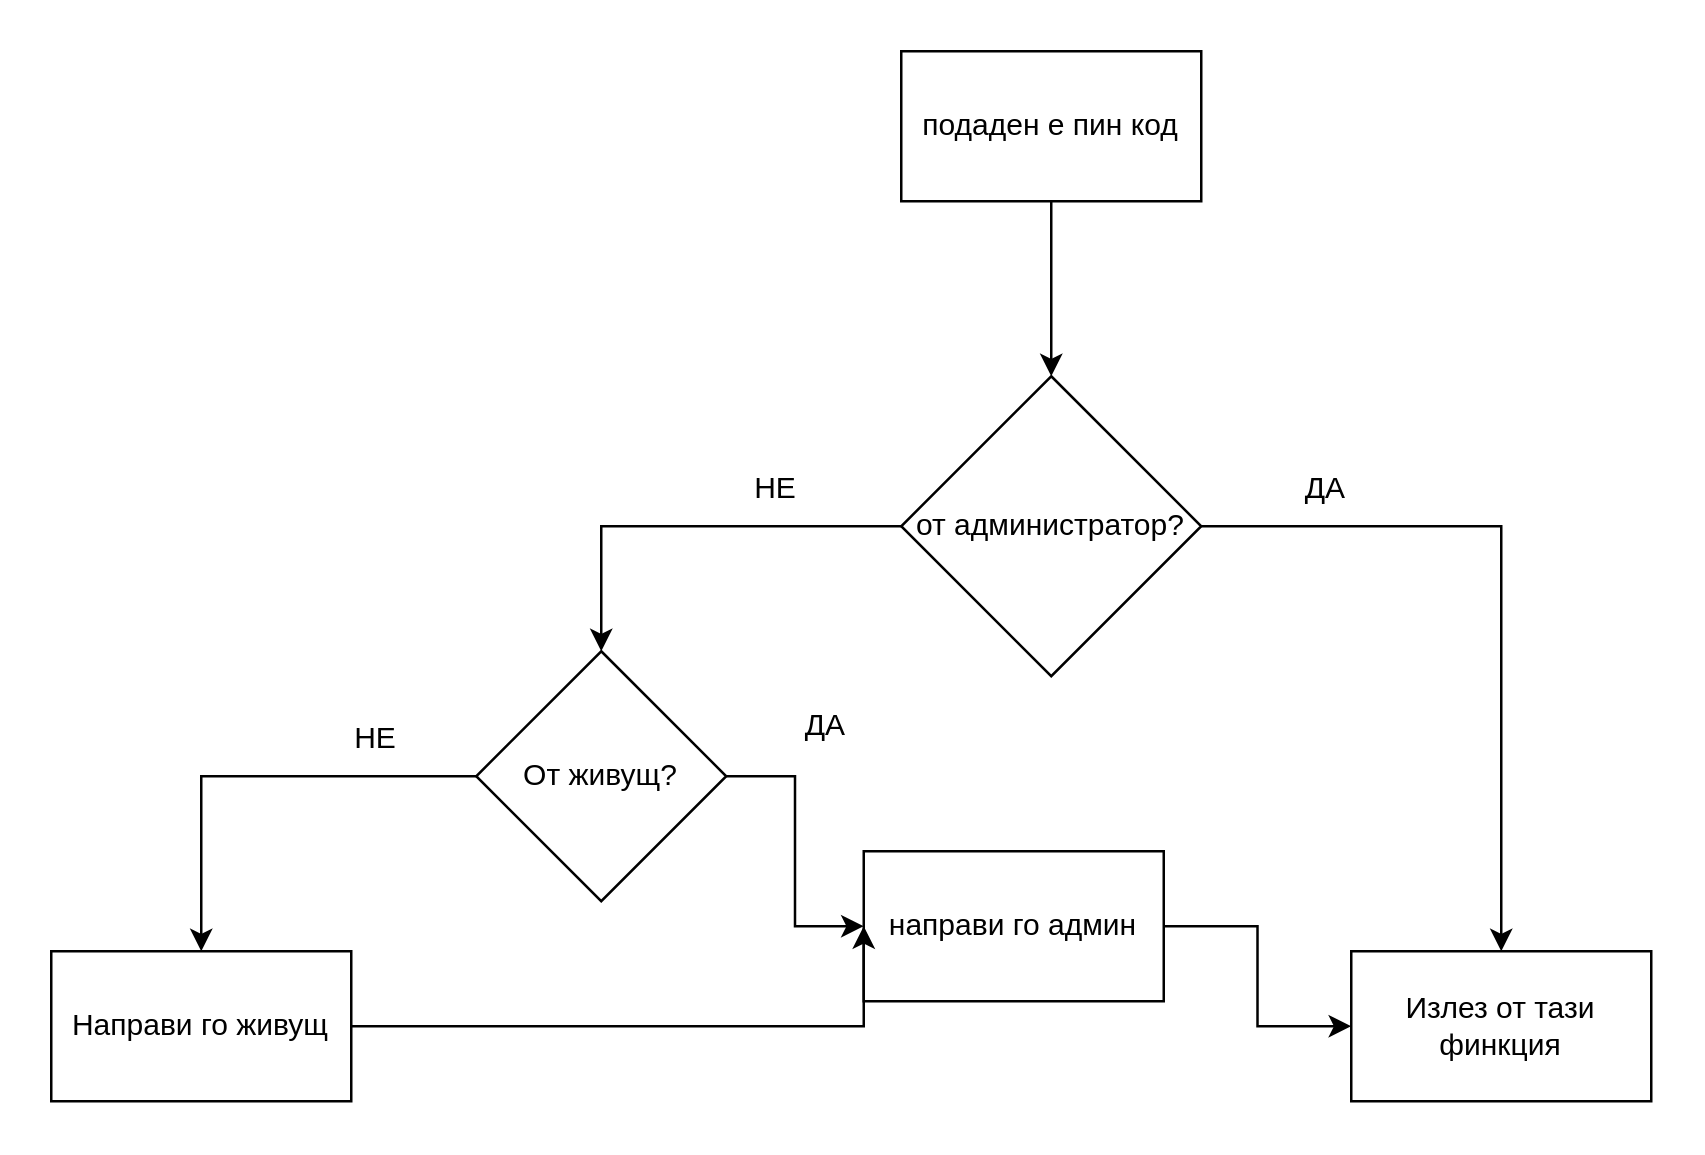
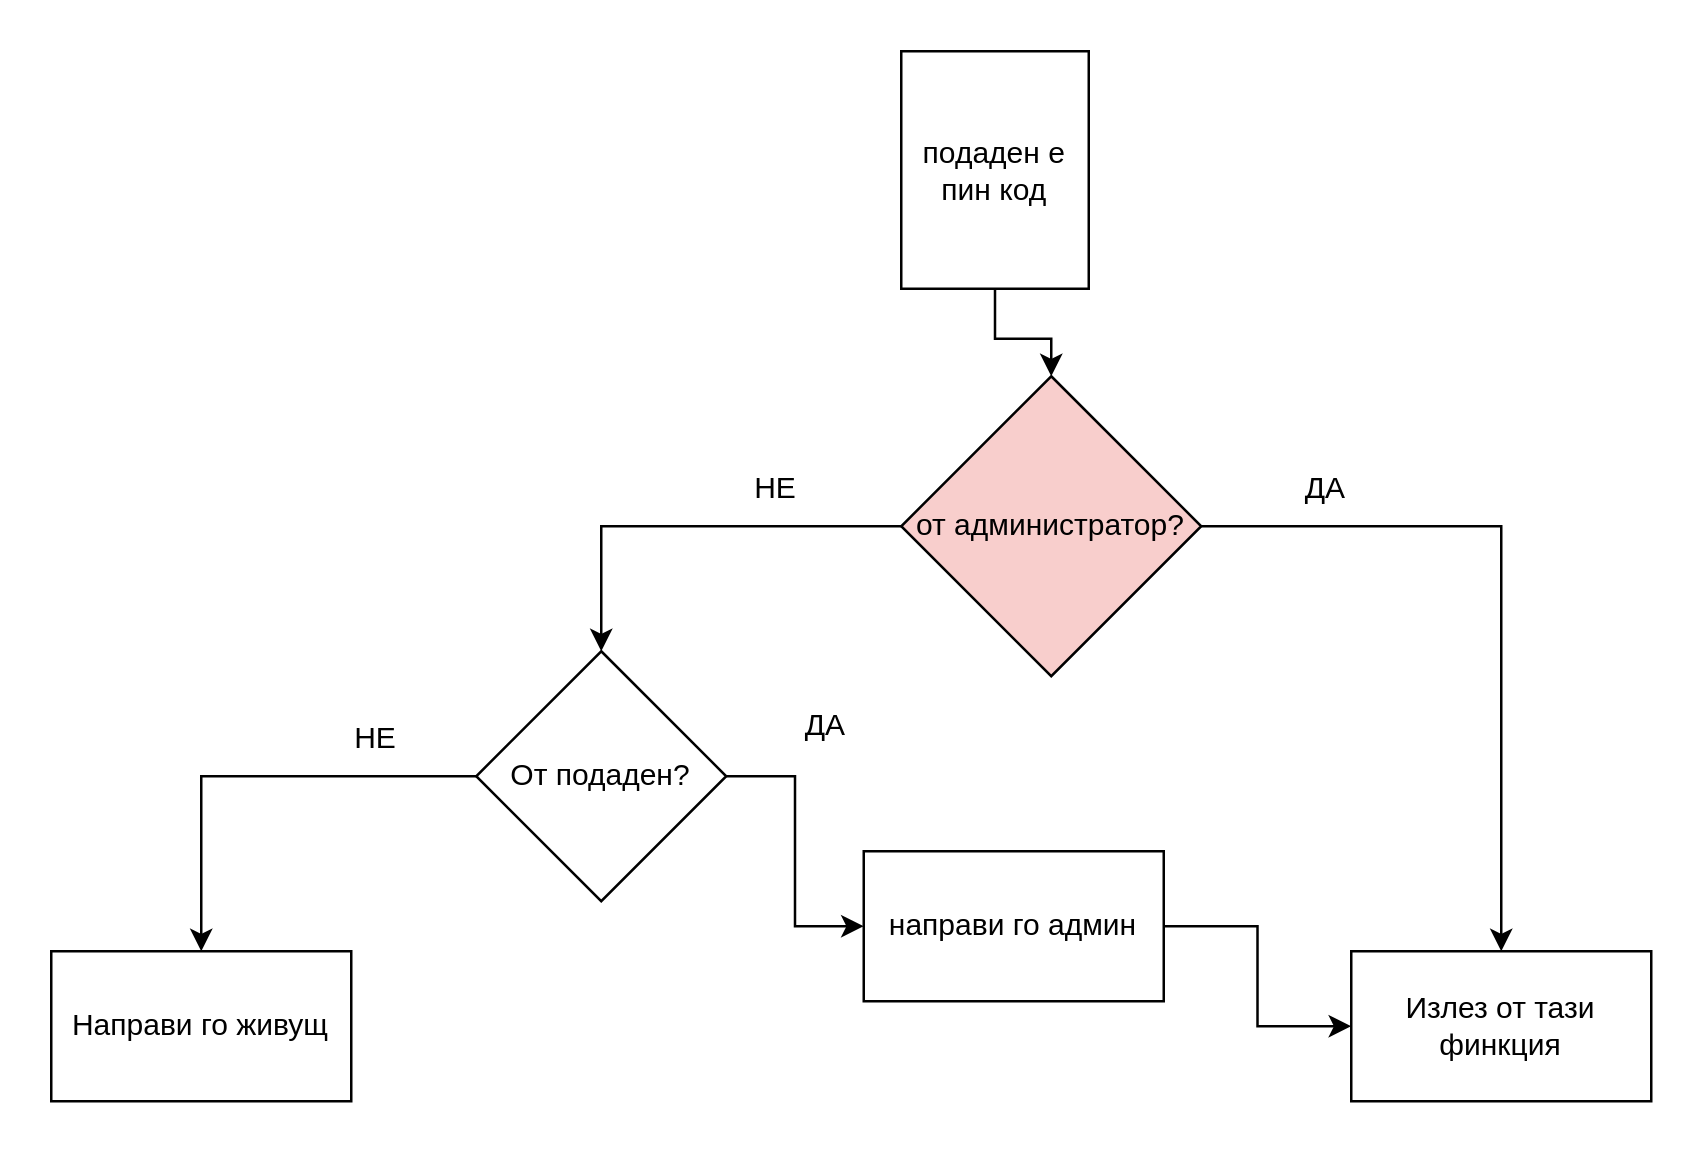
(1051, 126) -> (995, 170)
(1051, 526) -> (1051, 526)
(601, 776) -> (601, 776)
(619, 1026) -> none
